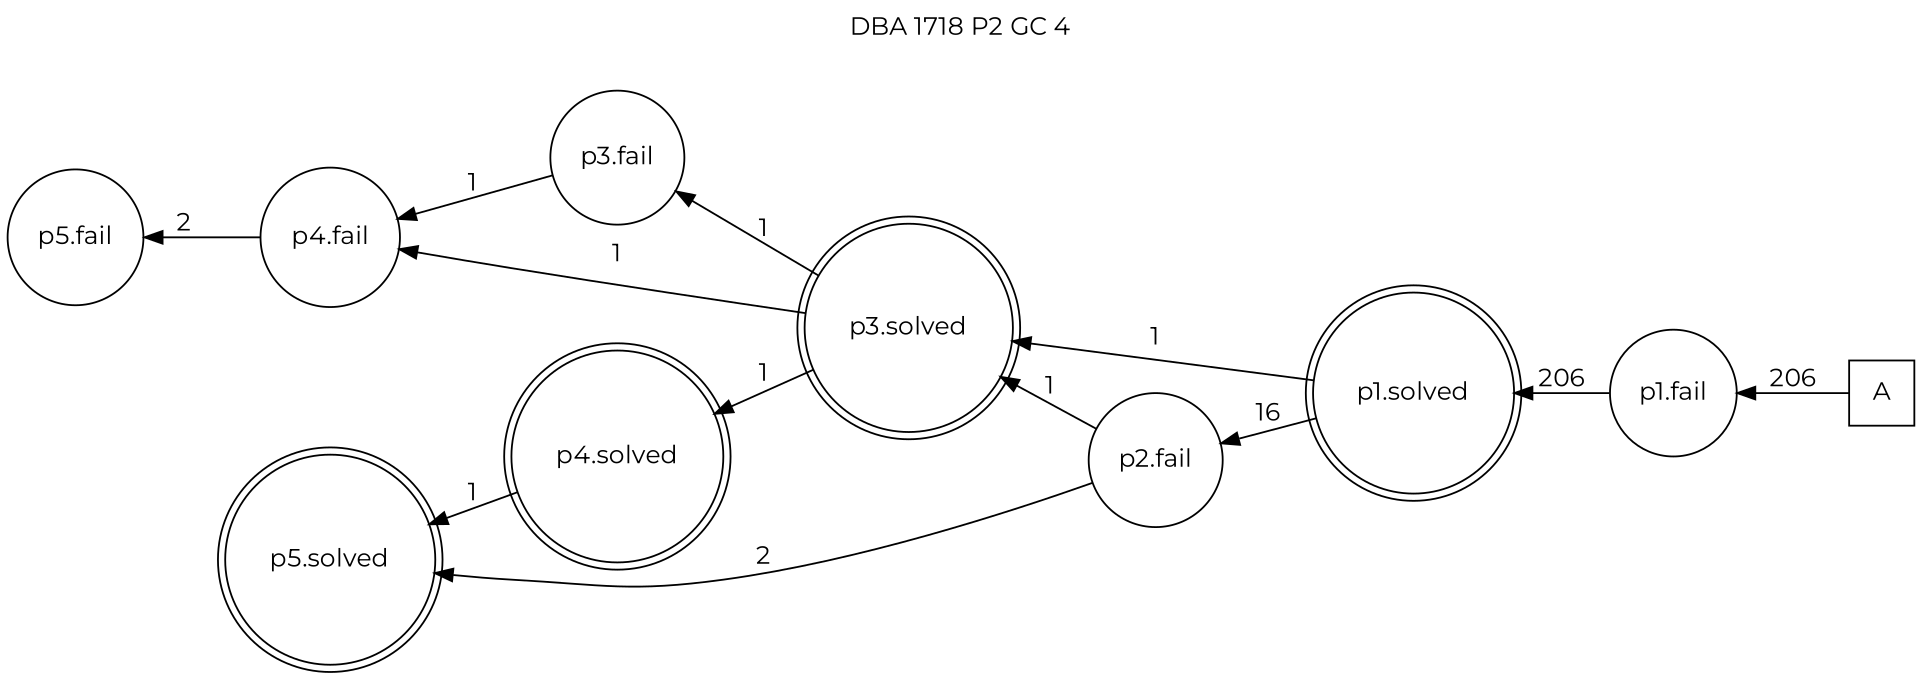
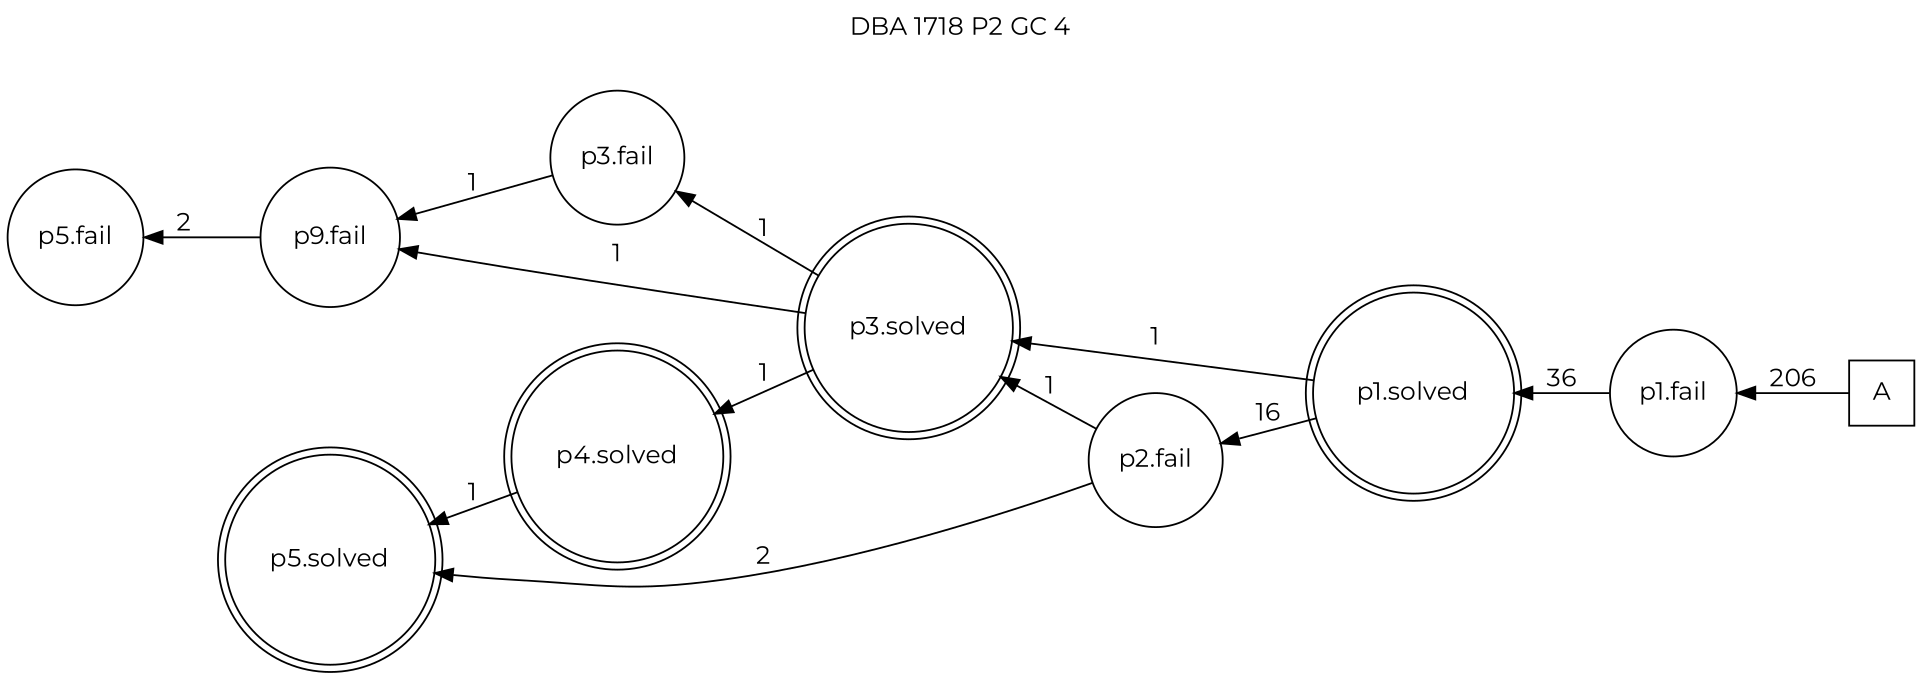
(330, 237) -> (330, 237)
(1562, 380) -> (1562, 380)
